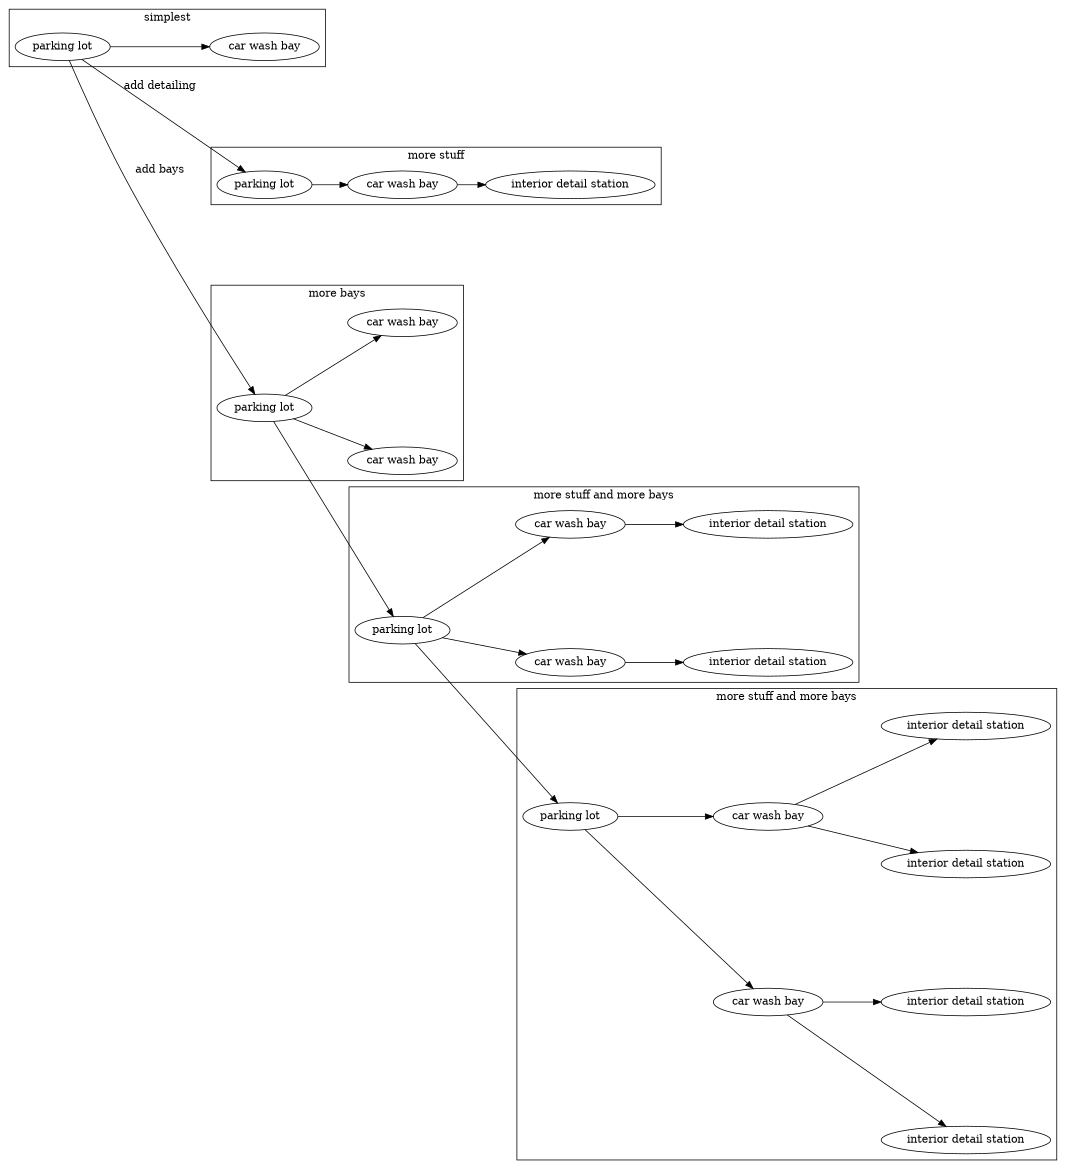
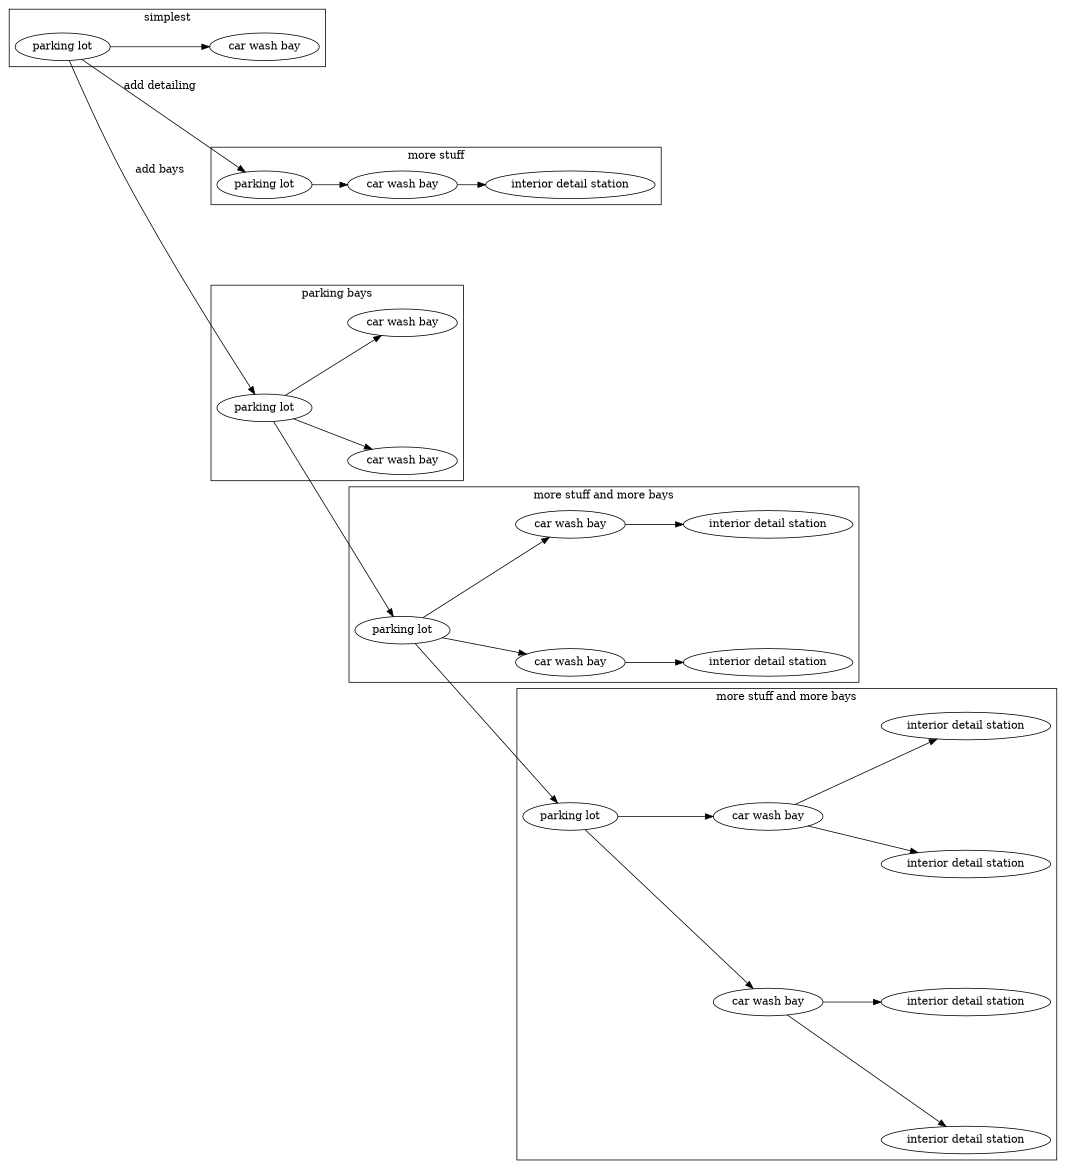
(337, 294) -> (337, 294)
